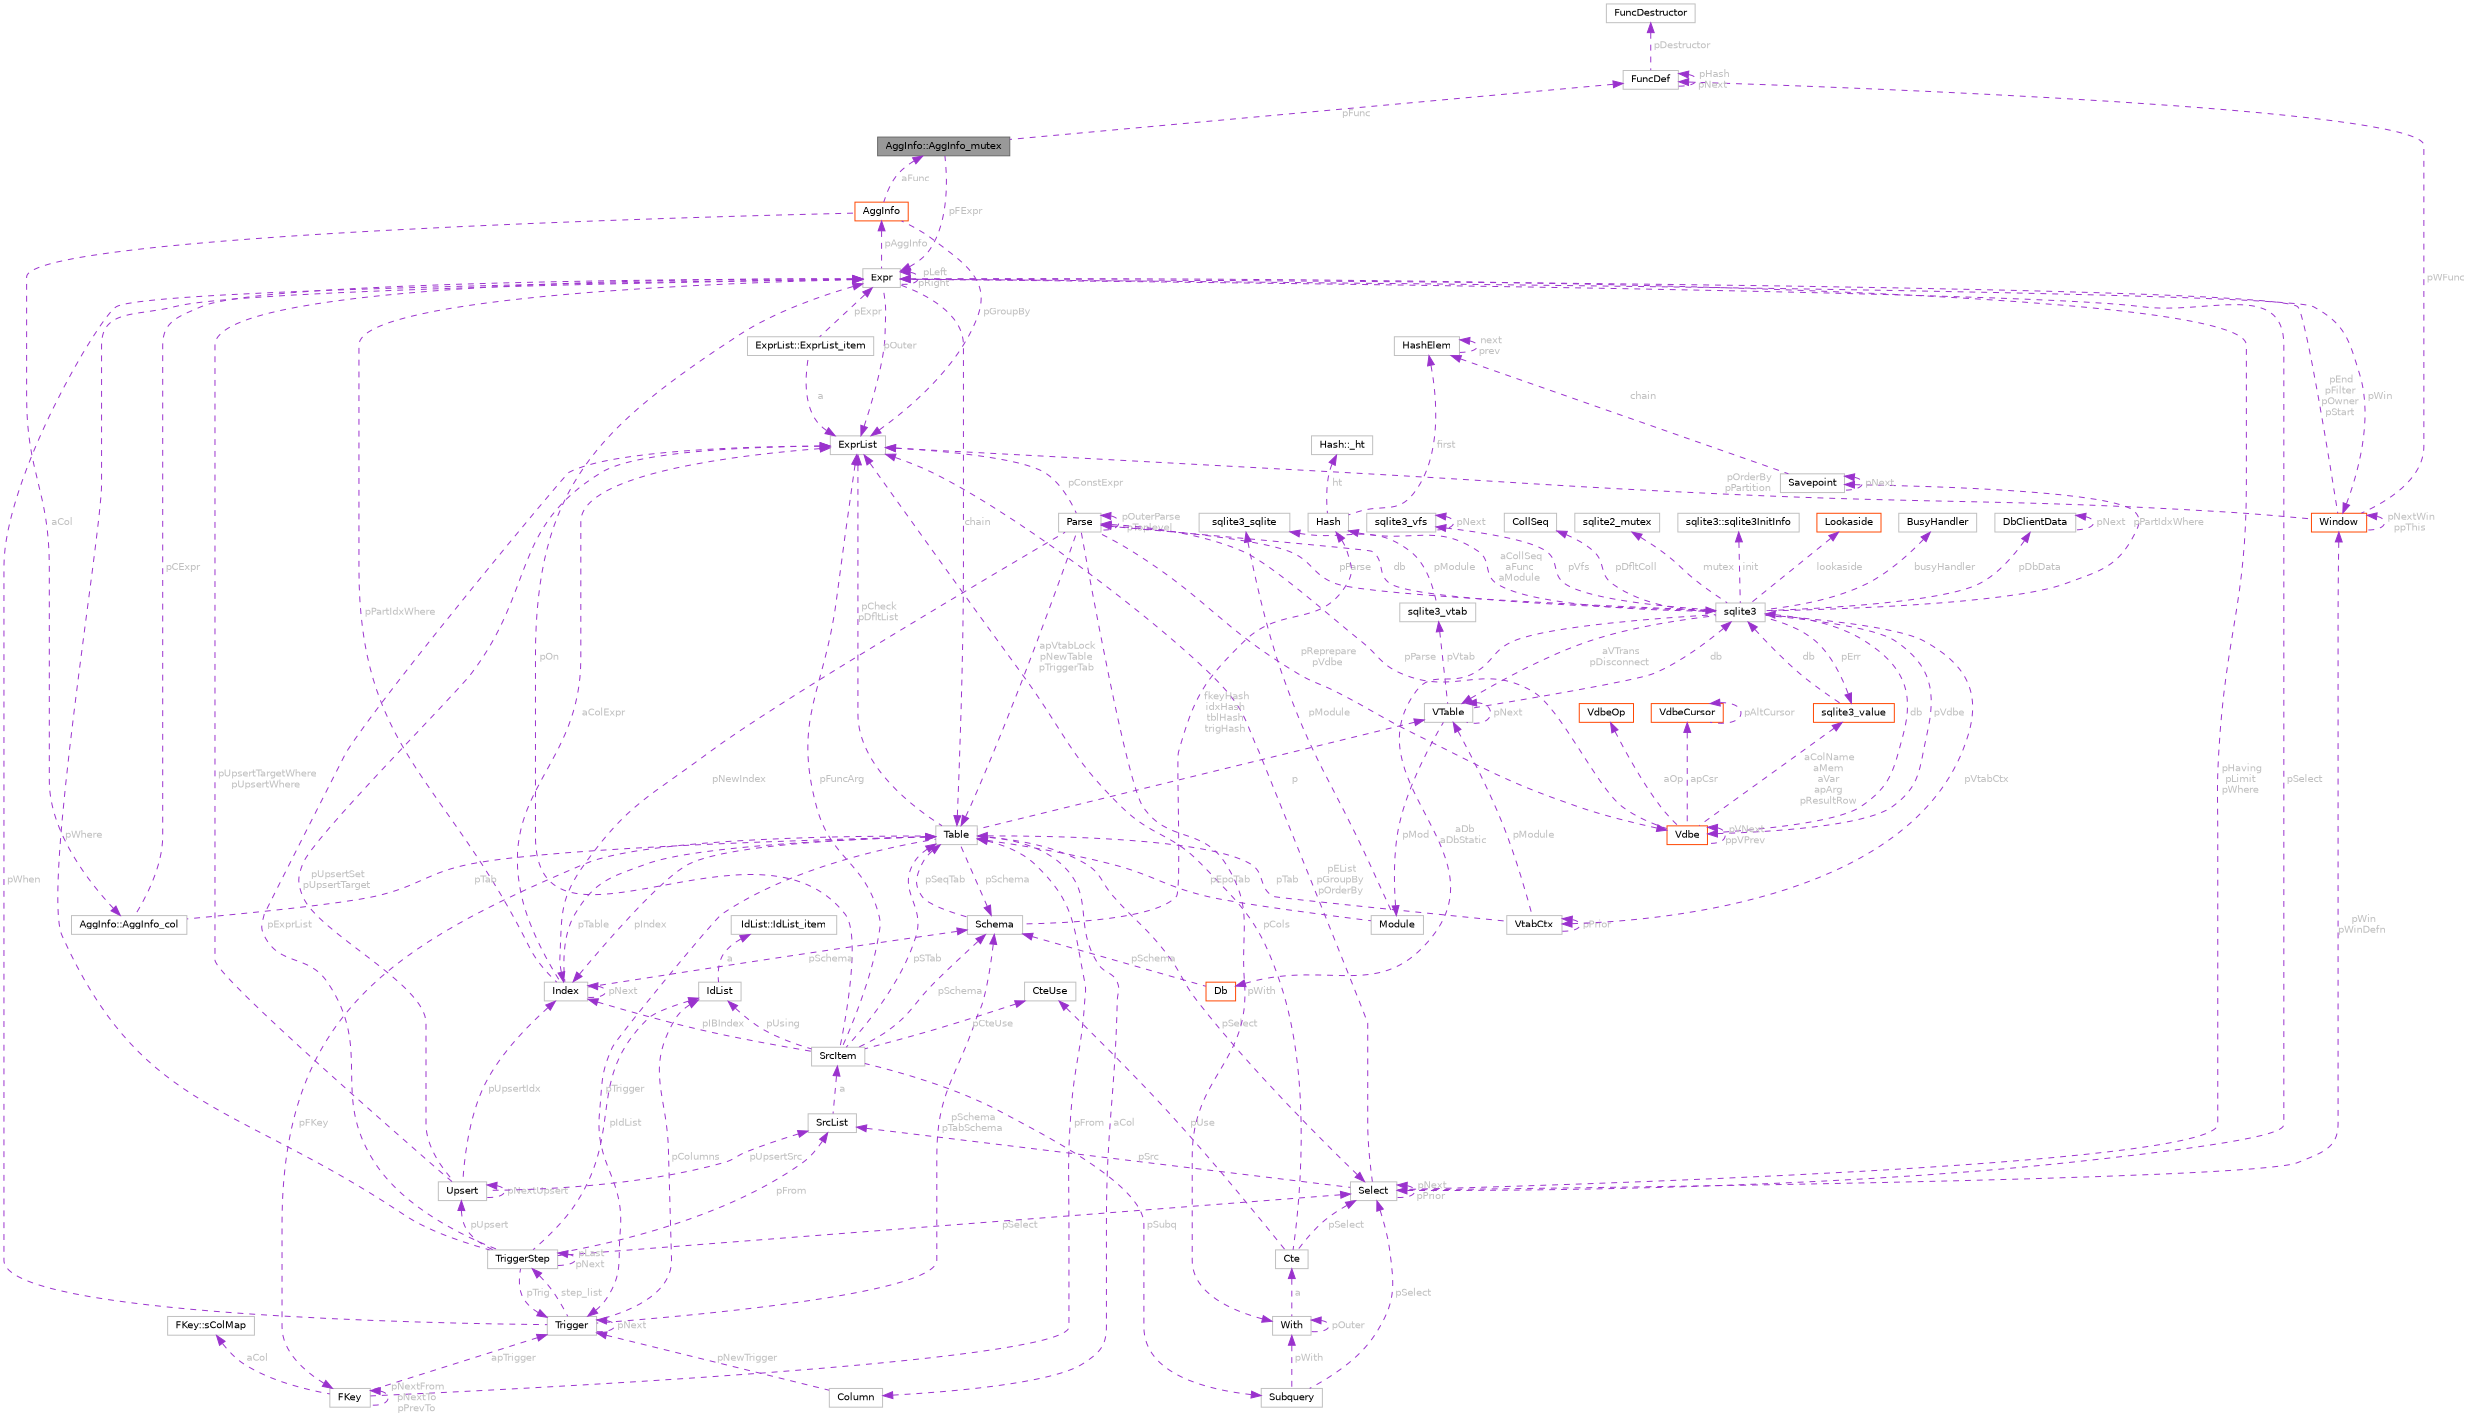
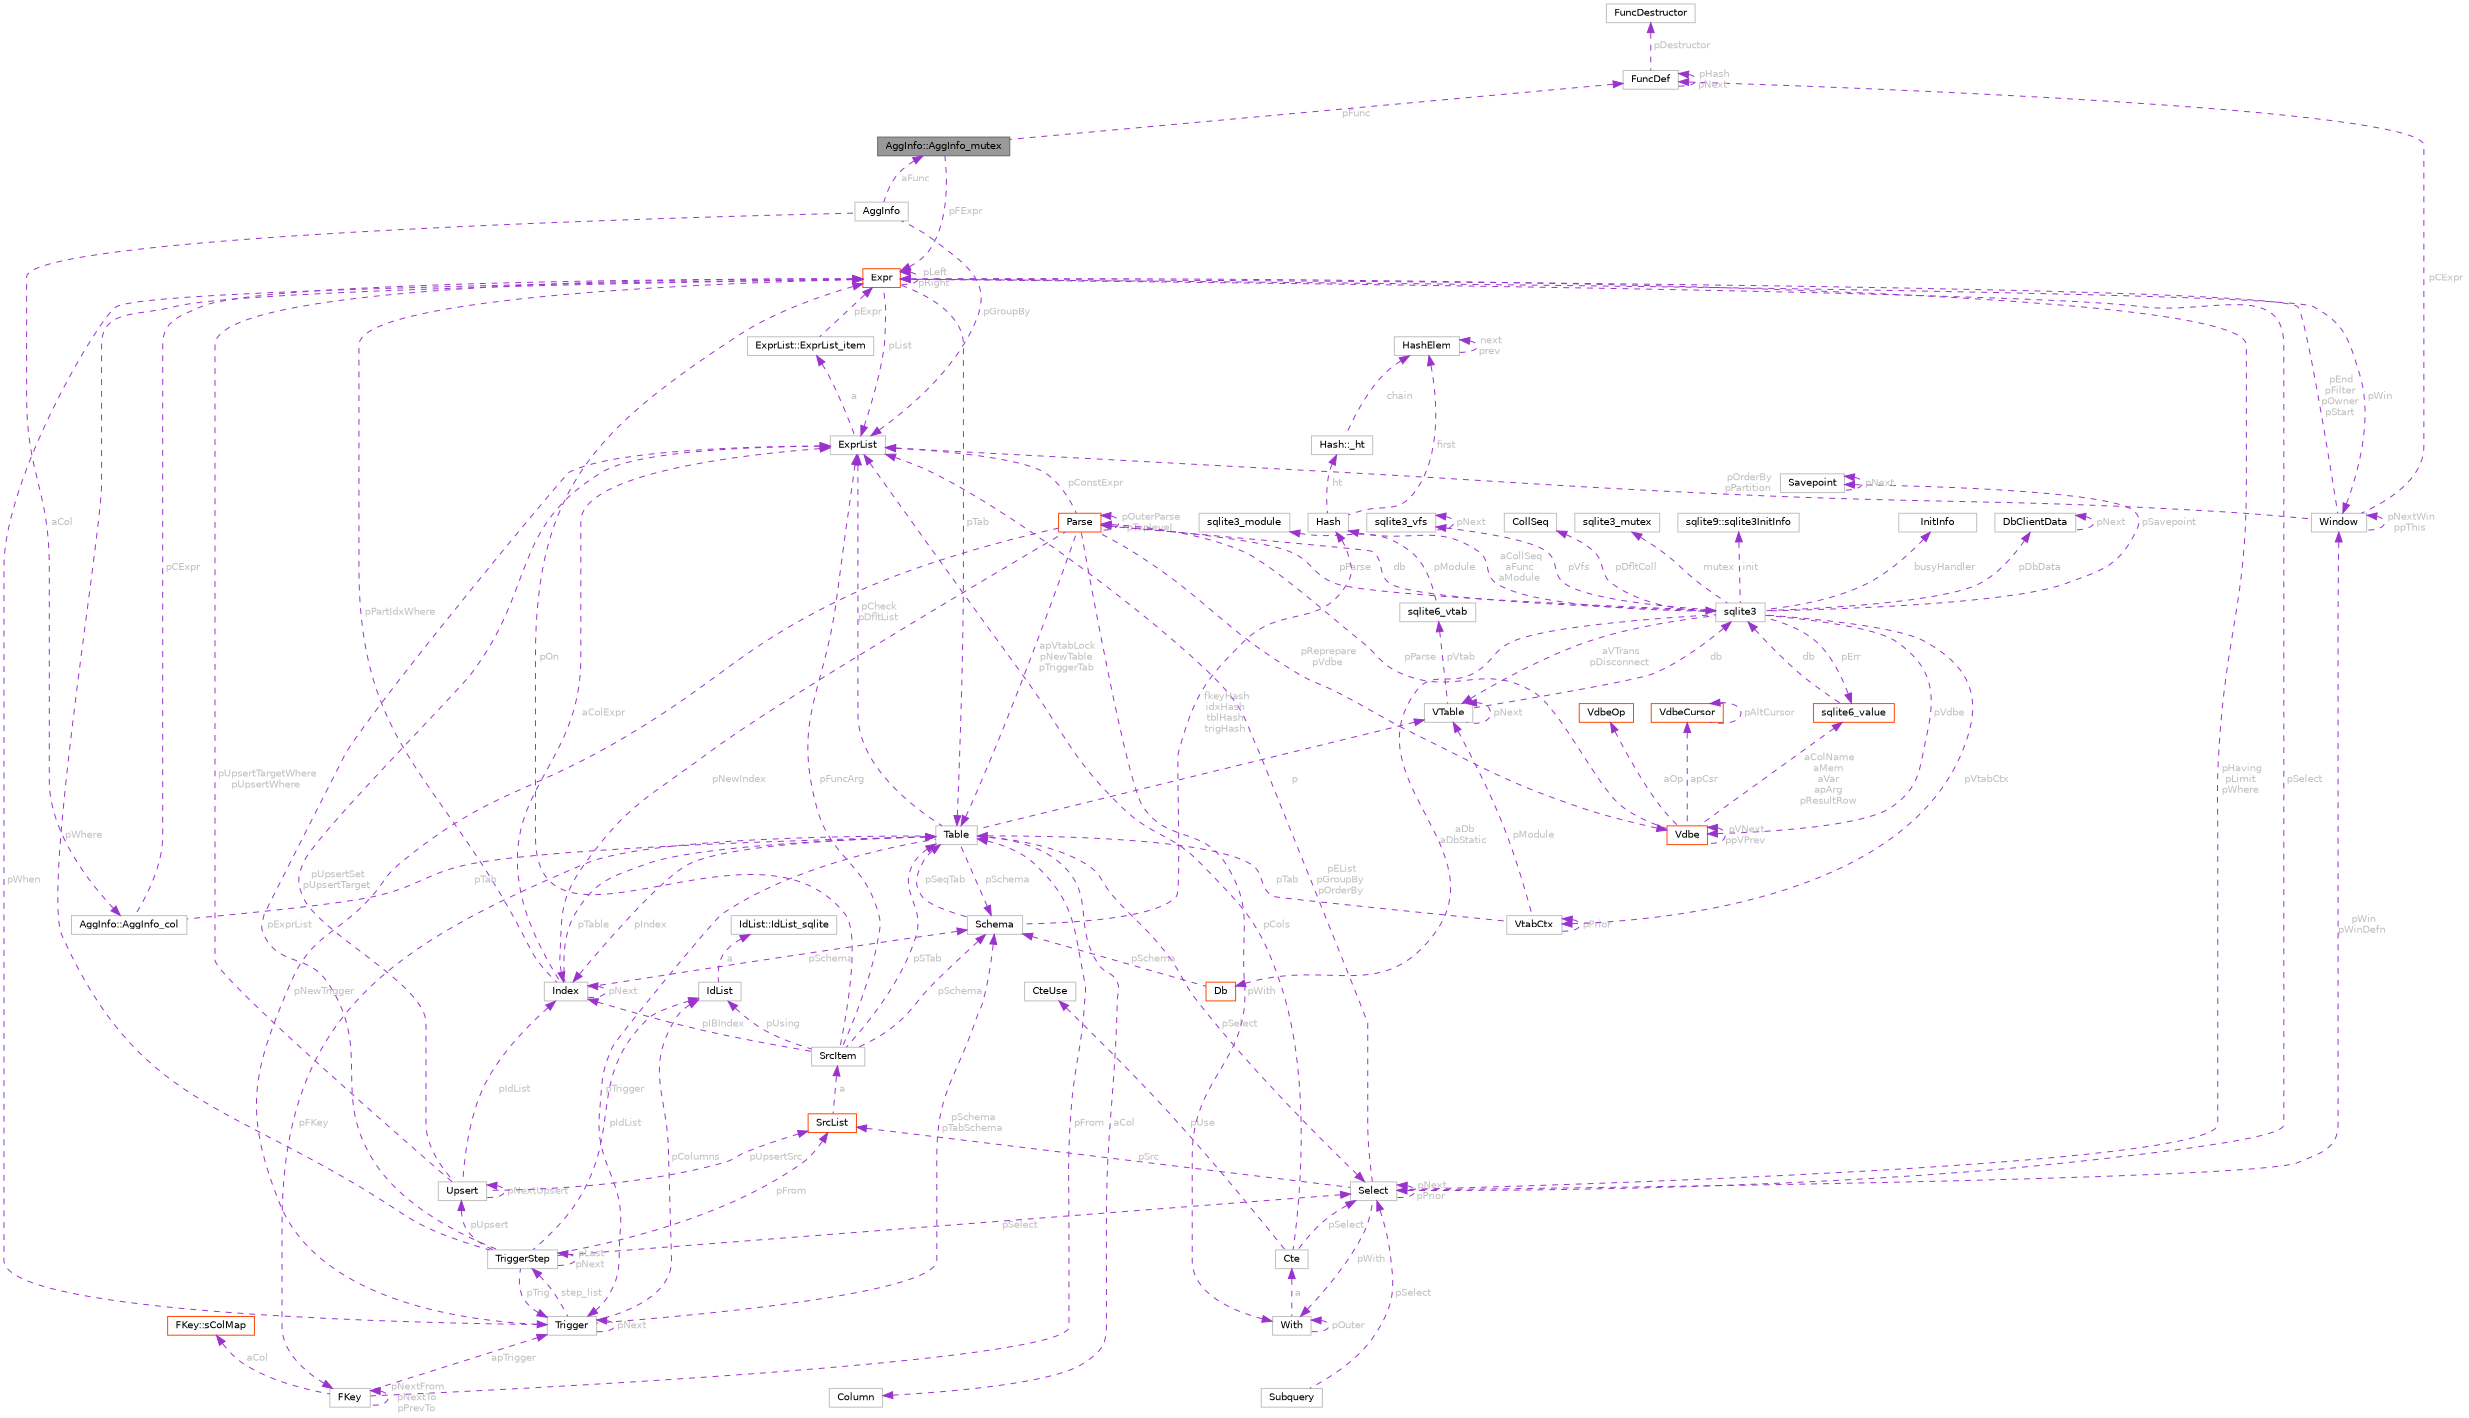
(882, 212) -> (882, 212)
(882, 250) -> none
(882, 278) -> (882, 278)
(2445, 278) -> (2445, 278)
(899, 346) -> (899, 346)
(807, 396) -> (840, 399)
(1625, 416) -> (1368, 394)
(976, 523) -> (976, 523)
(1080, 523) -> (1080, 523)
(1244, 523) -> (1244, 523)
(1617, 523) -> (1617, 523)
(1739, 523) -> (1739, 523)
(1849, 523) -> none
(1938, 523) -> (1938, 523)
(2167, 523) -> (2167, 523)
(2339, 523) -> (2339, 523)
(1438, 612) -> (1438, 612)
(1854, 713) -> (1854, 713)
(1898, 753) -> none
(784, 925) -> (784, 925)
(1397, 925) -> none
(941, 1028) -> none
(513, 1089) -> (513, 1089)
(832, 1123) -> (832, 1123)
(1120, 1187) -> none
(211, 1326) -> (211, 1326)
(718, 1363) -> (421, 847)
(1292, 1367) -> (1348, 1259)
